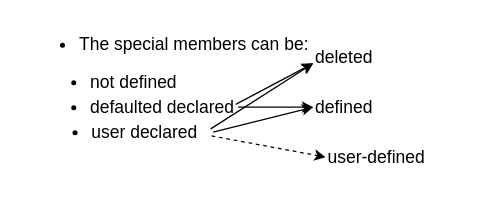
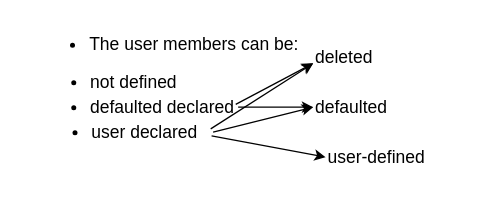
(169, 44) -> (169, 44)
(348, 107) -> (352, 107)
(264, 145) -> (264, 145)
